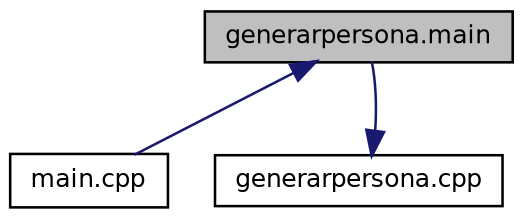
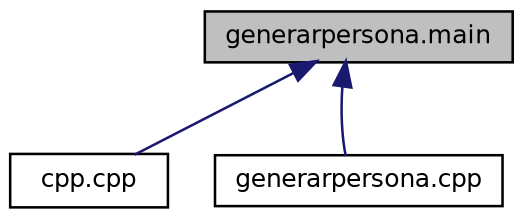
(376, 96) -> (342, 122)
(89, 181) -> (89, 181)
